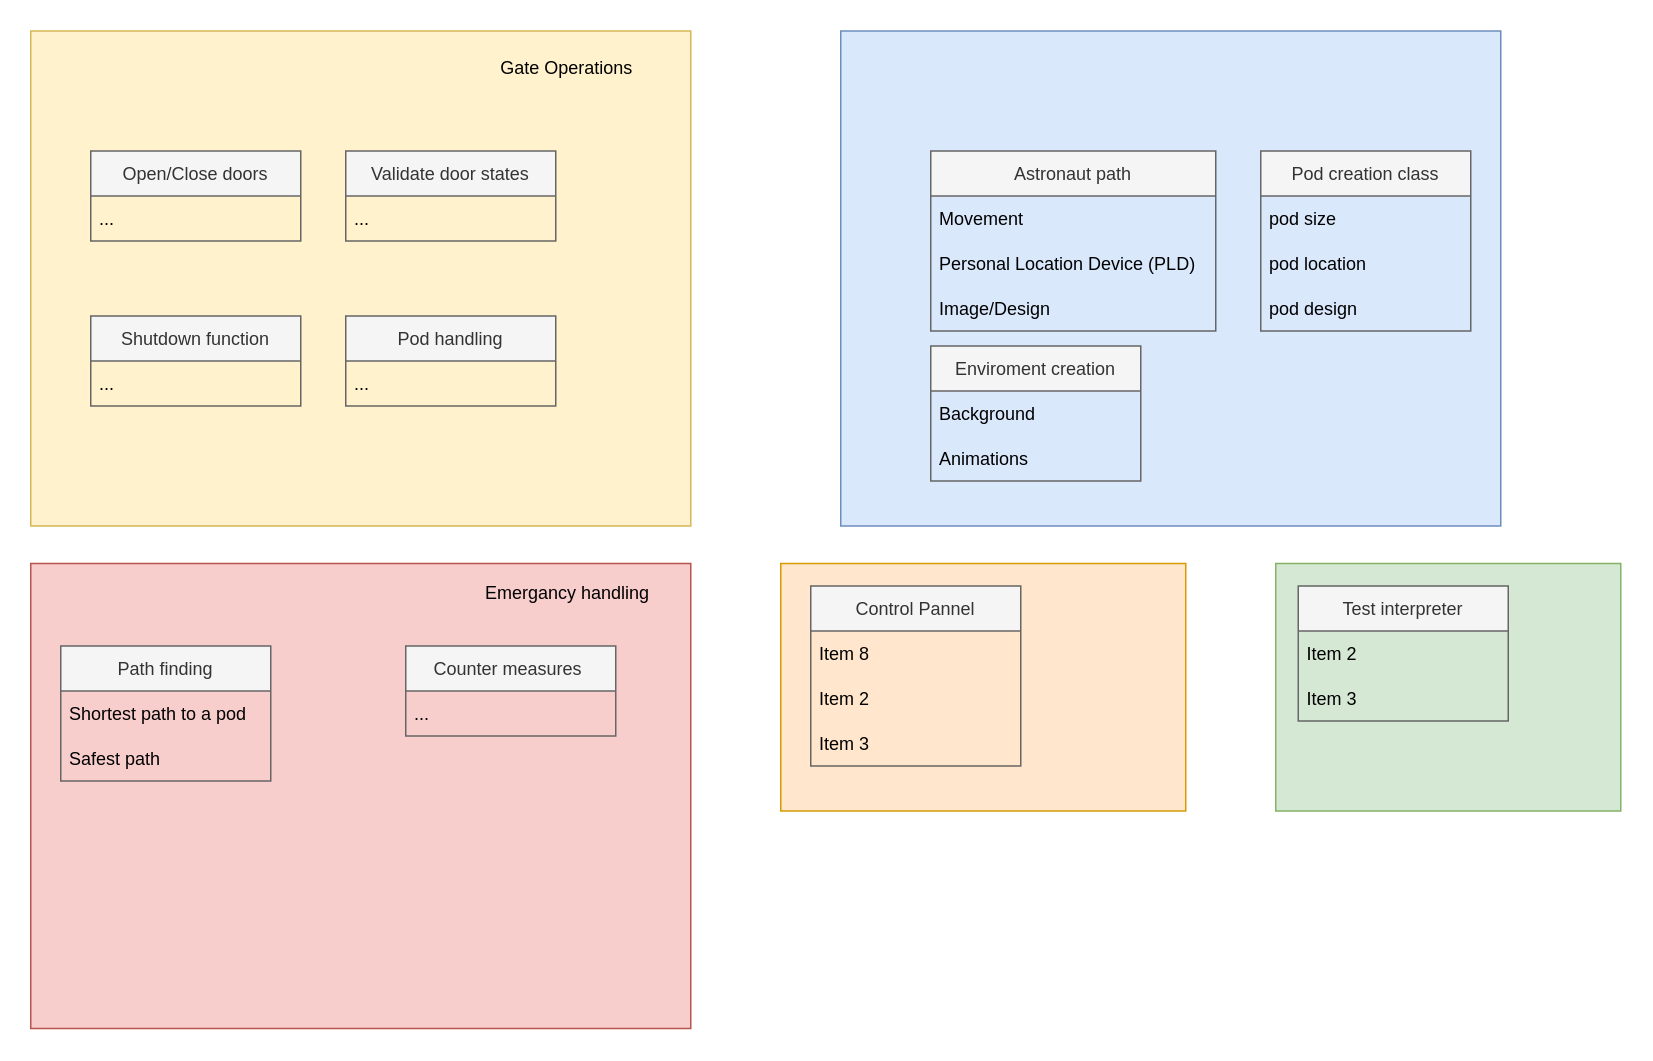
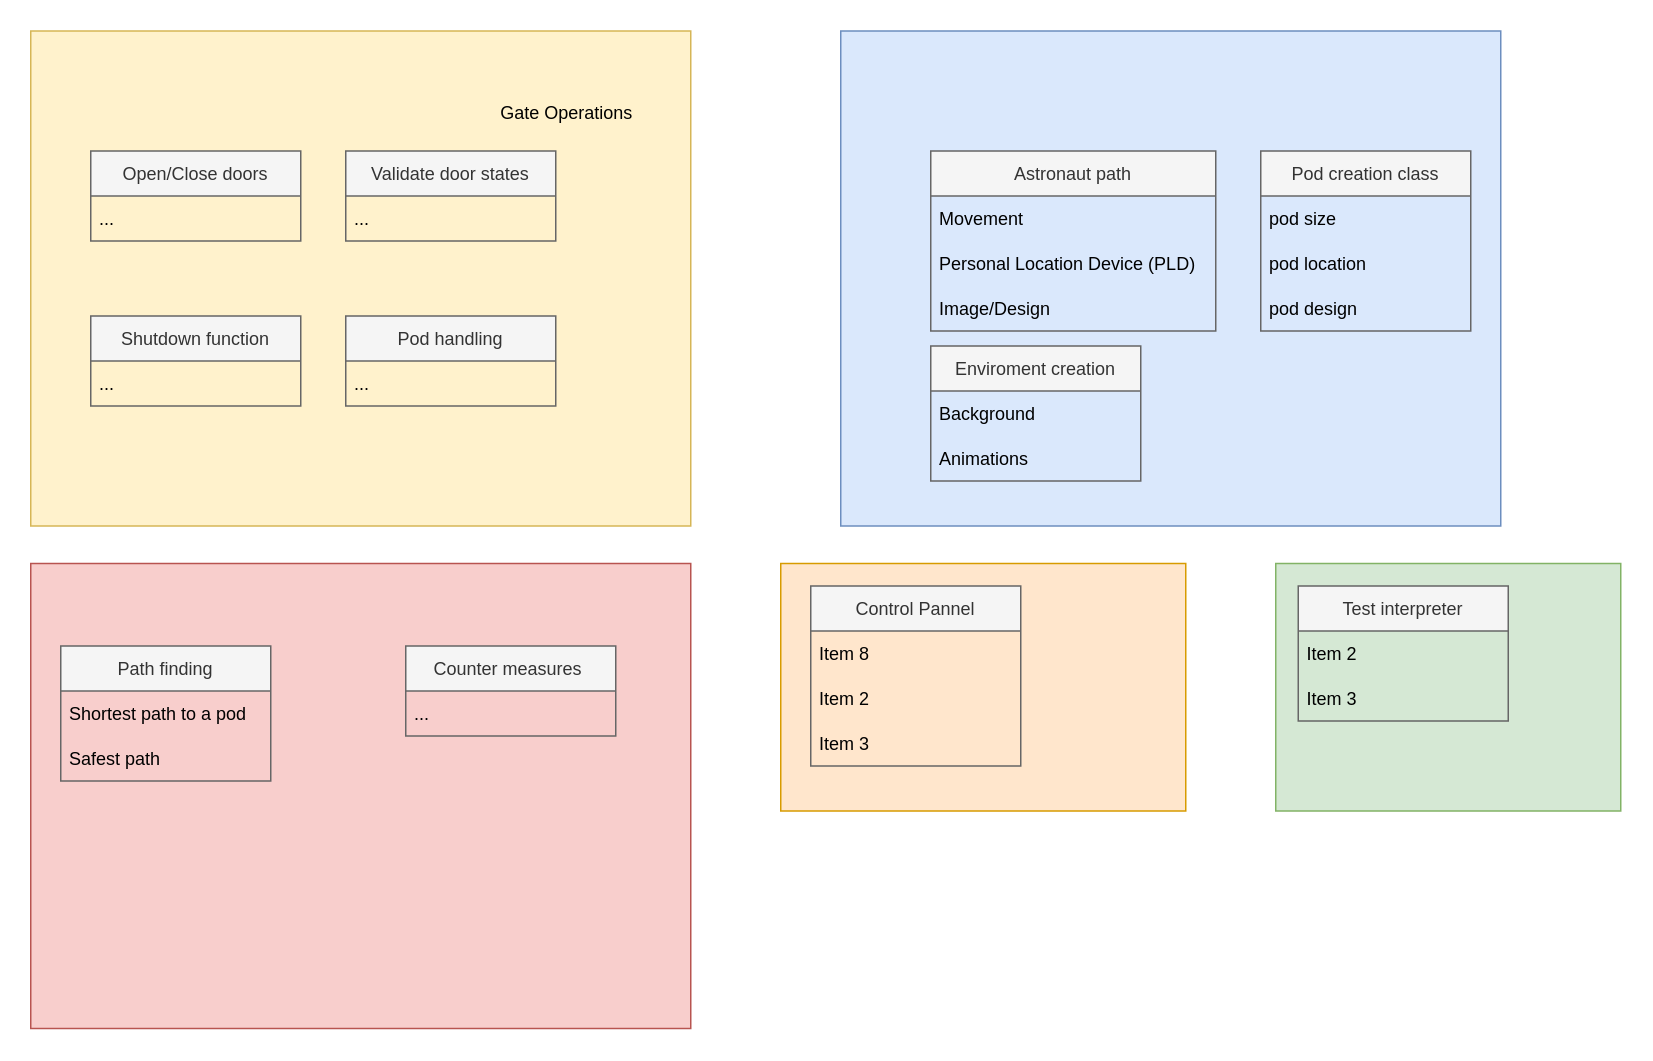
(567, 68) -> (567, 113)
(567, 593) -> none
